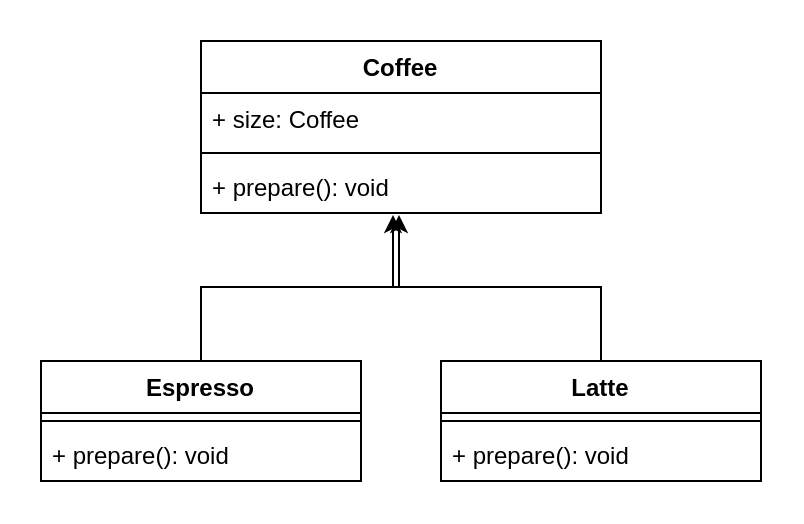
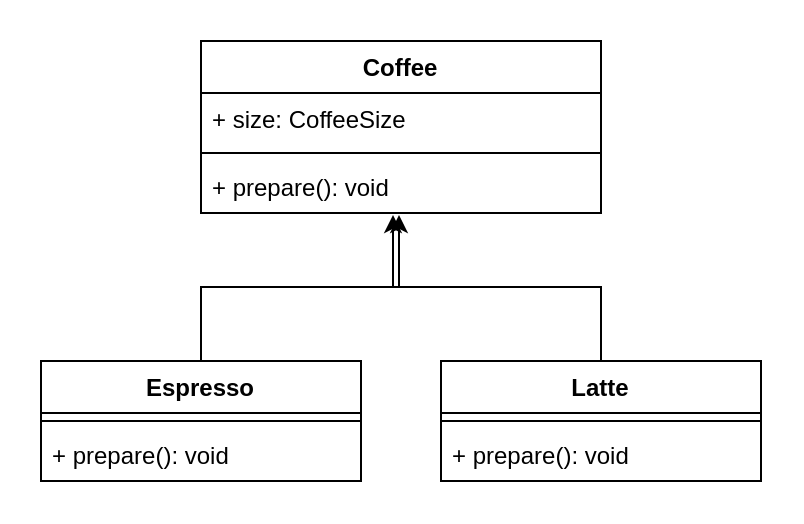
(295, 121) -> (318, 121)
